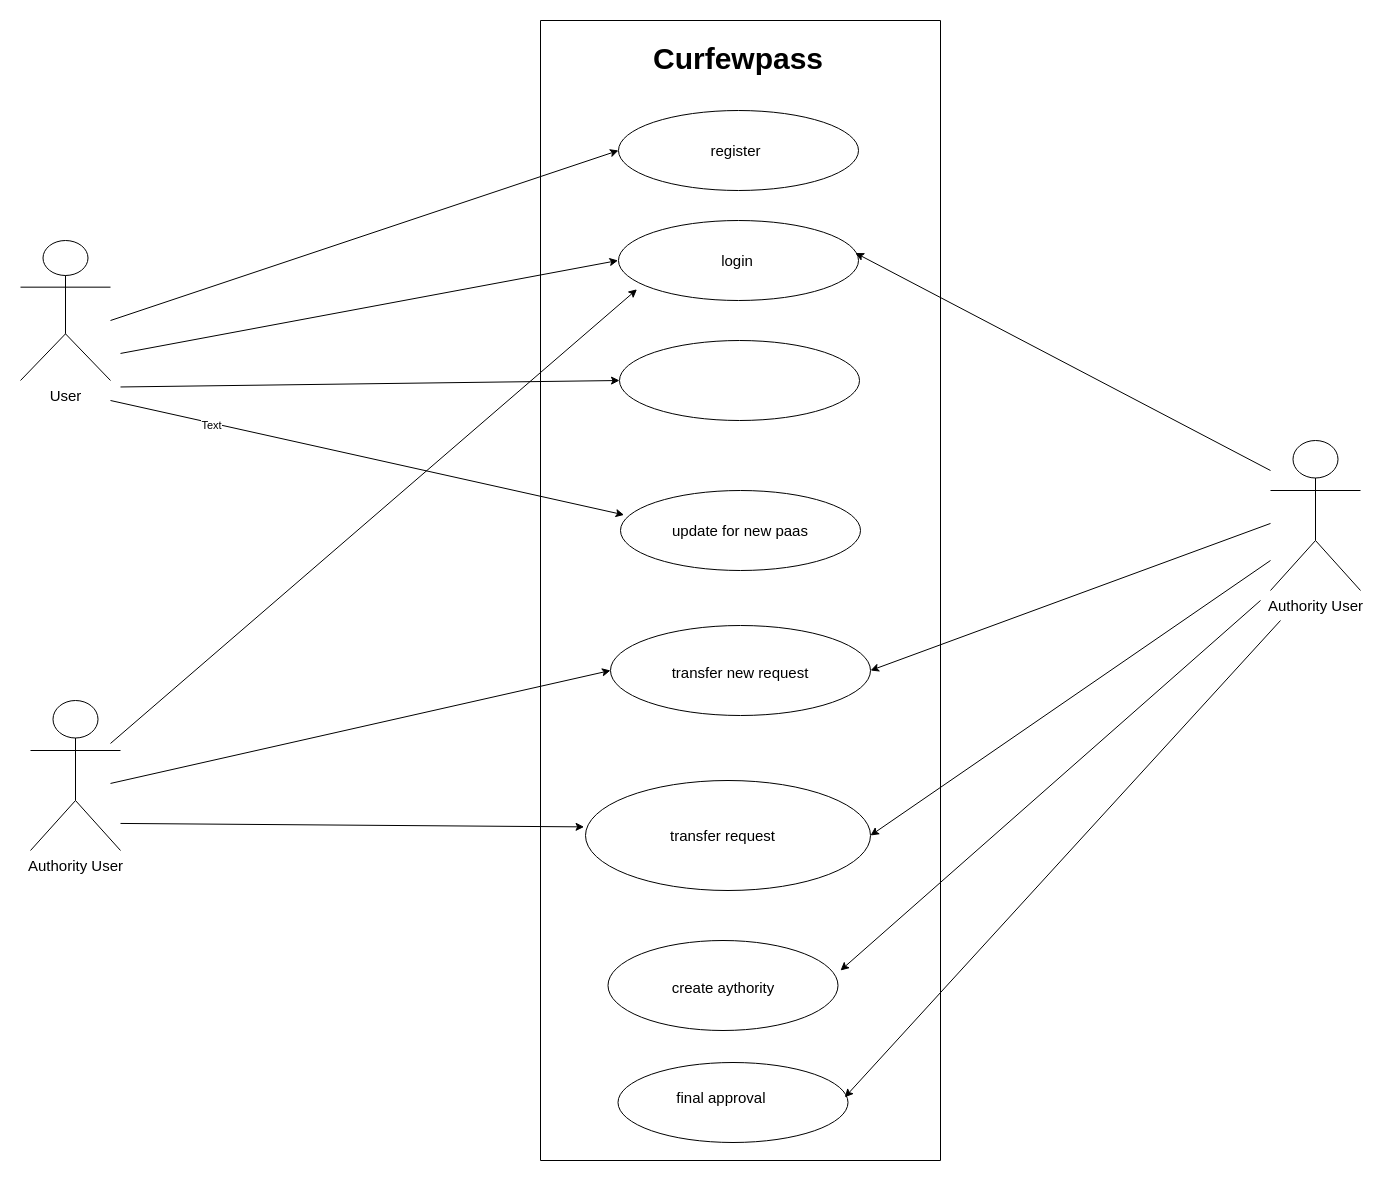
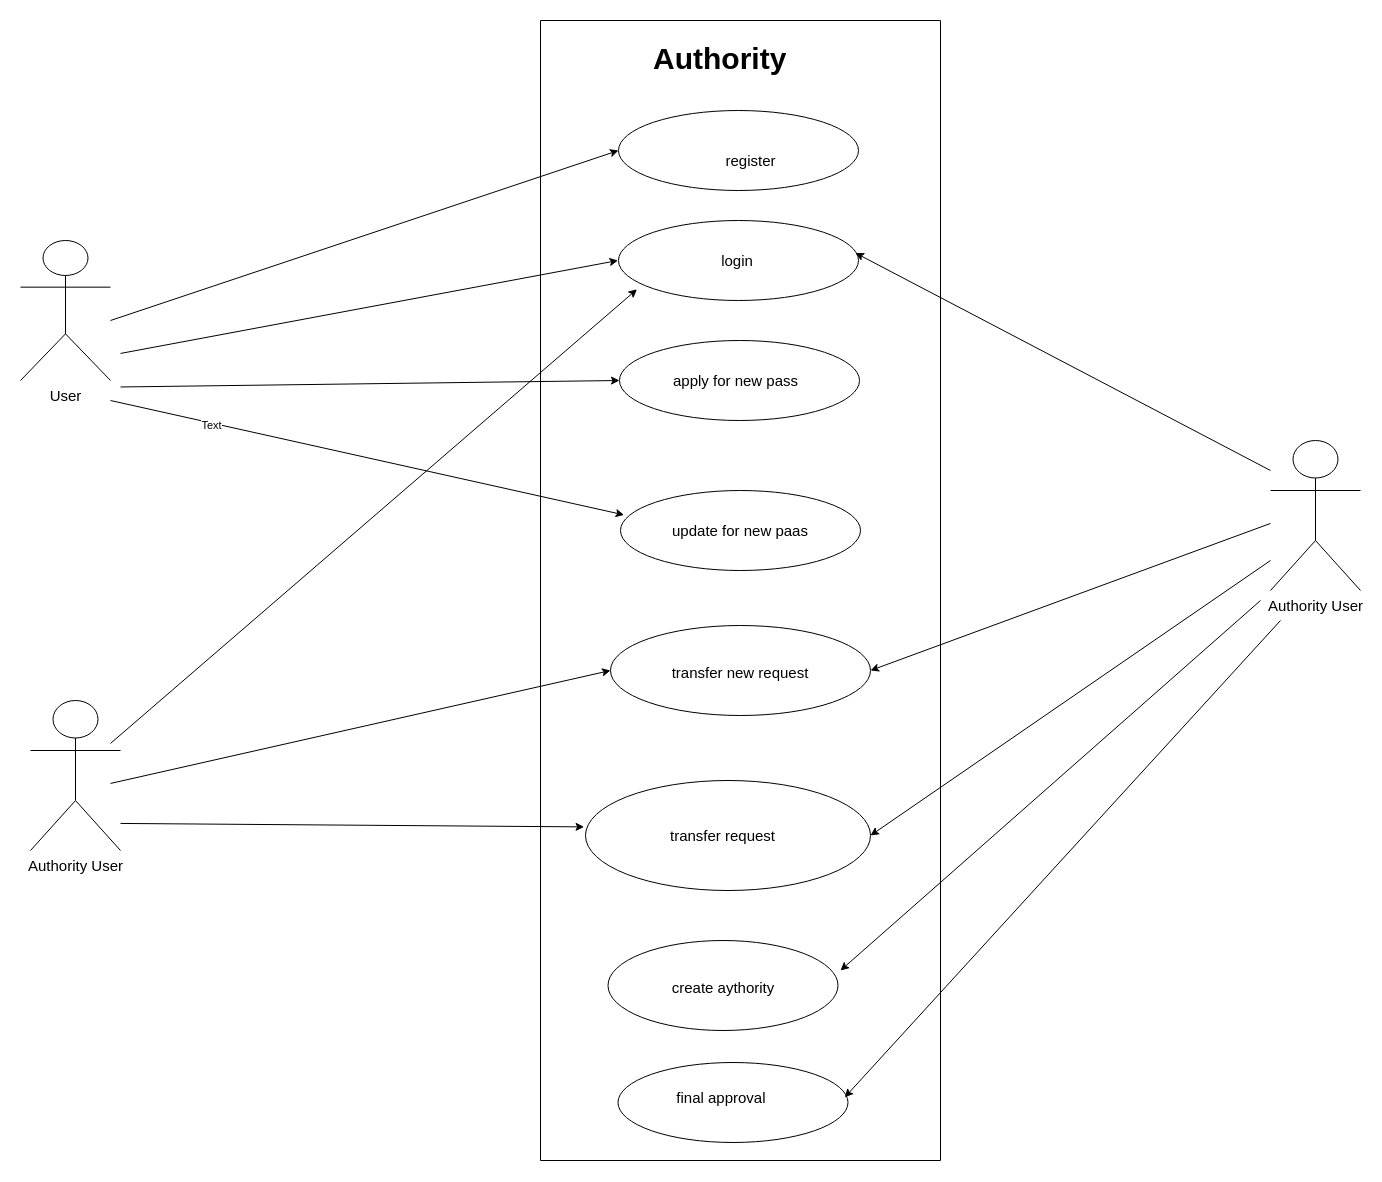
(696, 31) -> (689, 31)
(736, 151) -> (751, 161)
none -> (736, 381)
